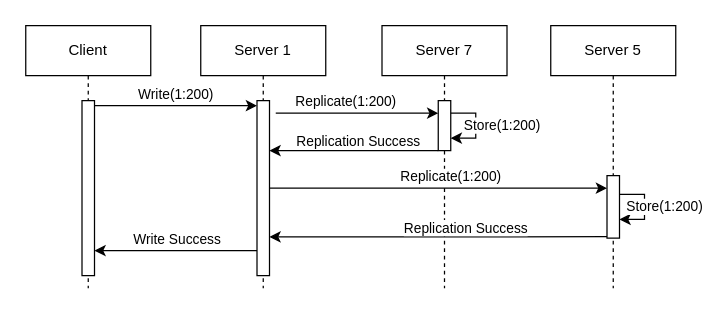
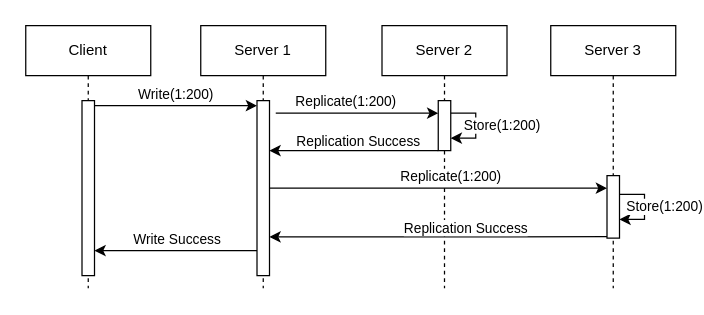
(444, 51) -> (444, 51)
(613, 51) -> (613, 51)
